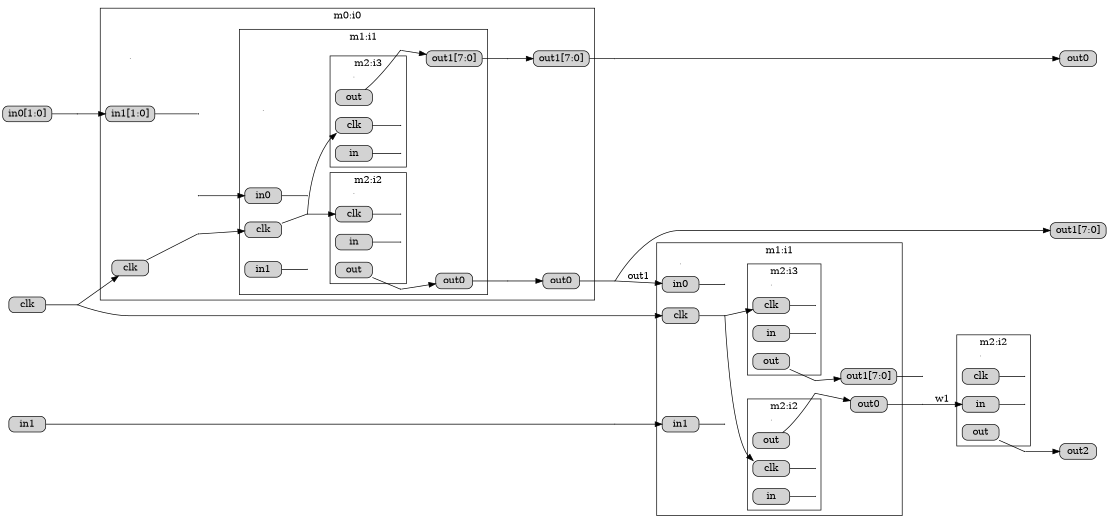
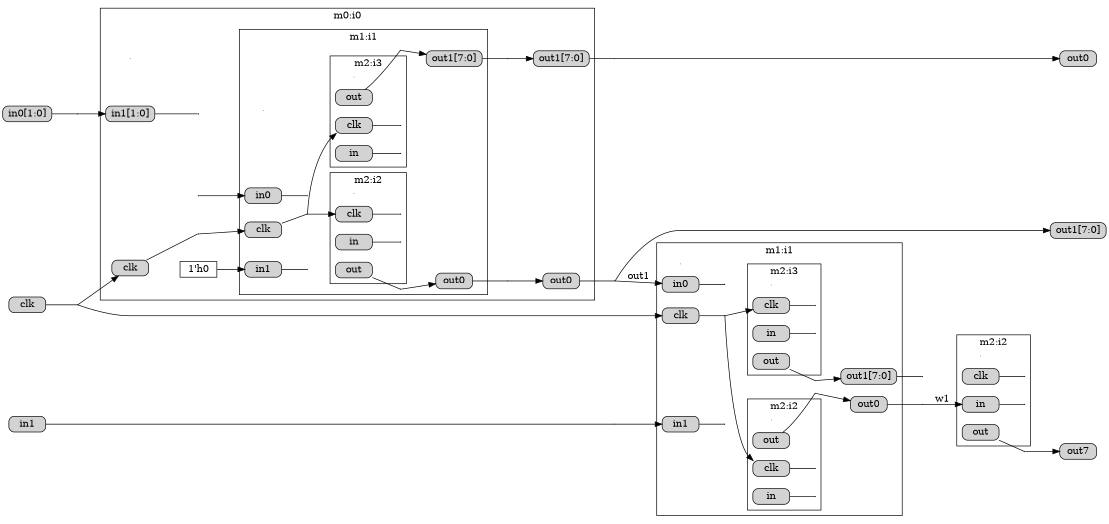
none -> (198, 269)
(1078, 451) -> (1078, 451)
